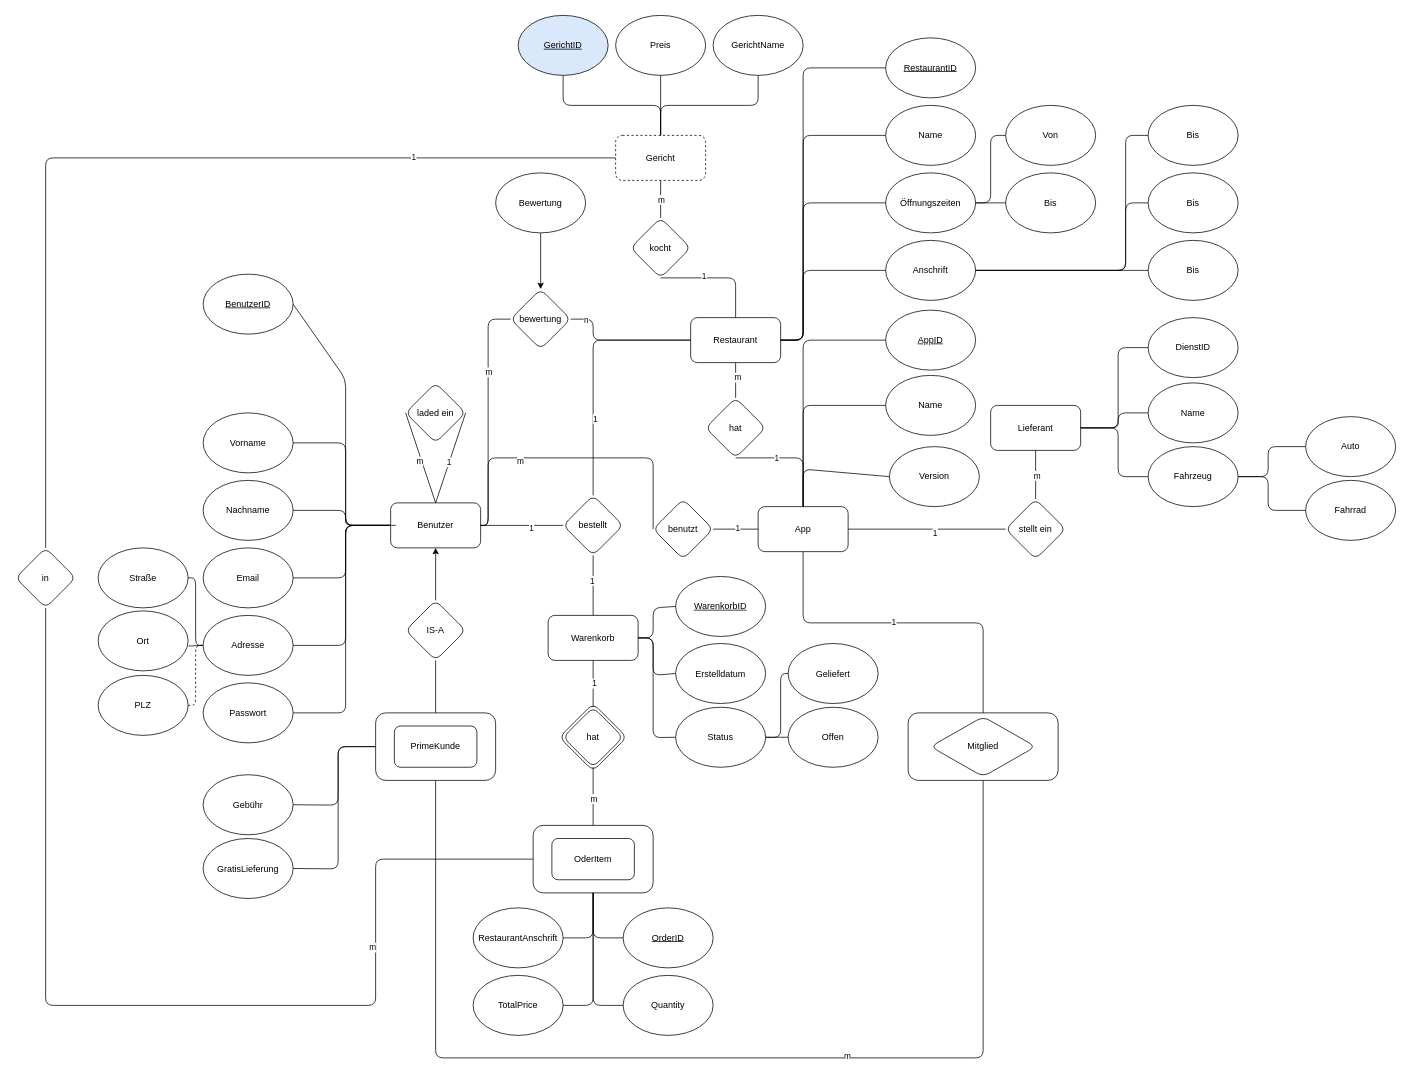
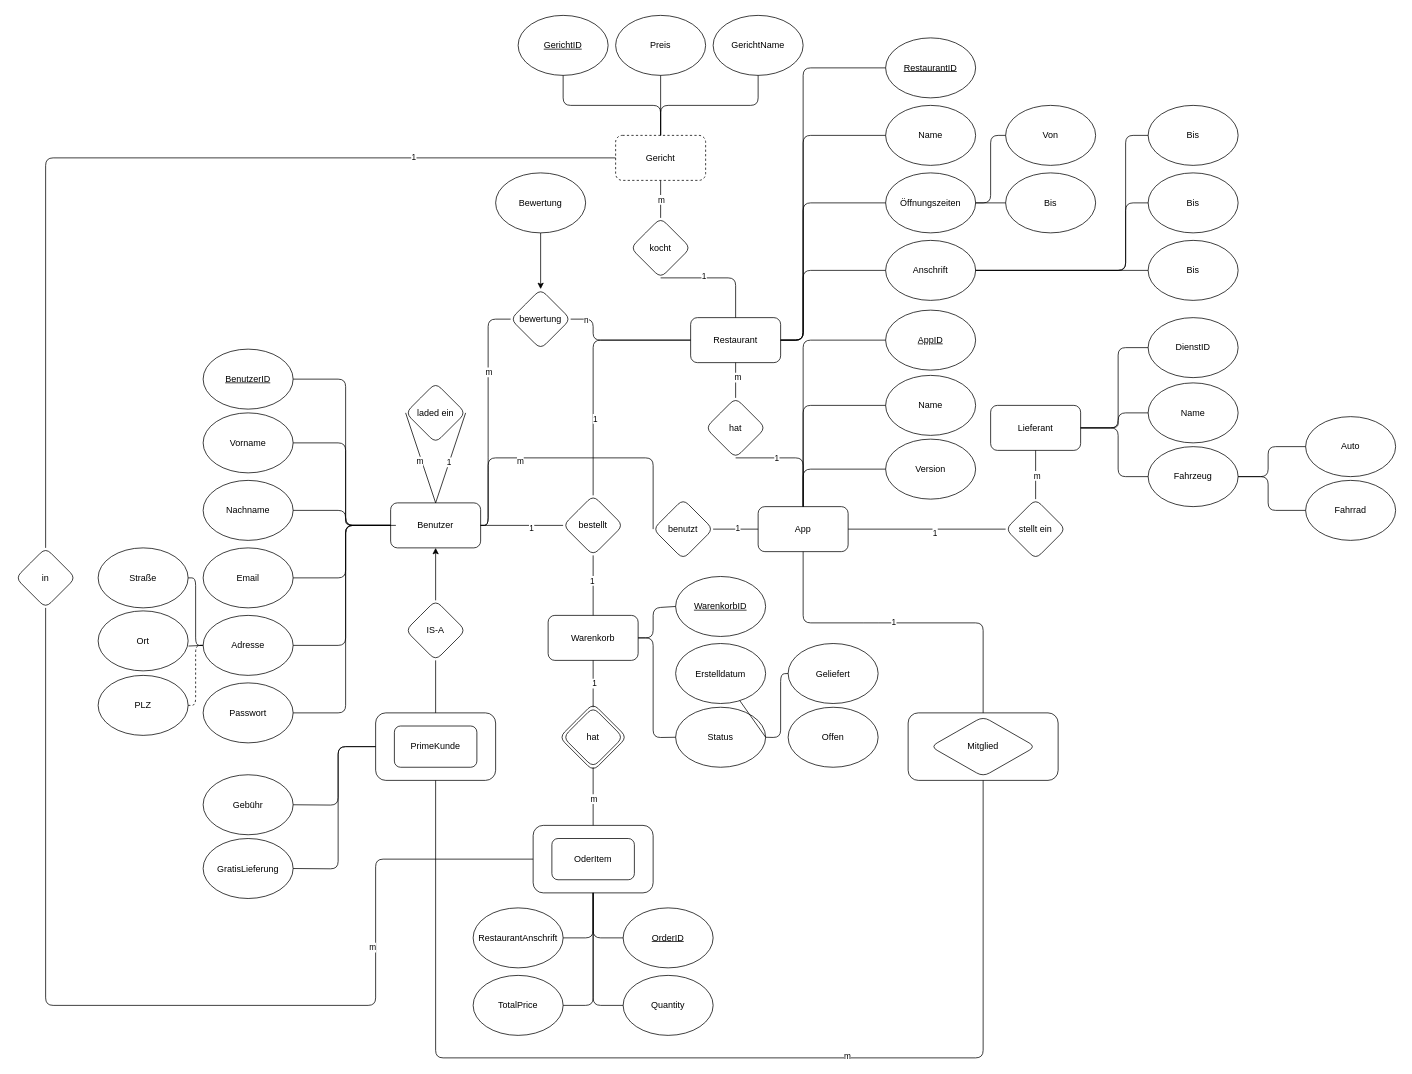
(563, 45) -> (563, 45)
(248, 304) -> (248, 379)
(934, 477) -> (930, 469)
(664, 674) -> none
(783, 737) -> (752, 718)
